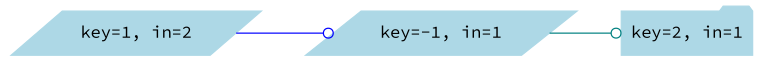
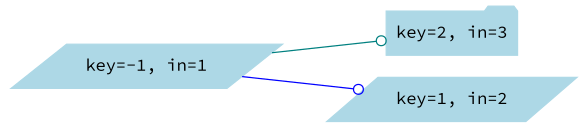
(280, 33) -> (298, 83)
(687, 33) -> (452, 33)
